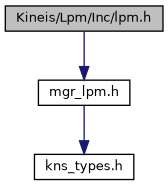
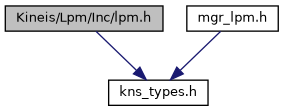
(84, 49) -> (116, 51)
